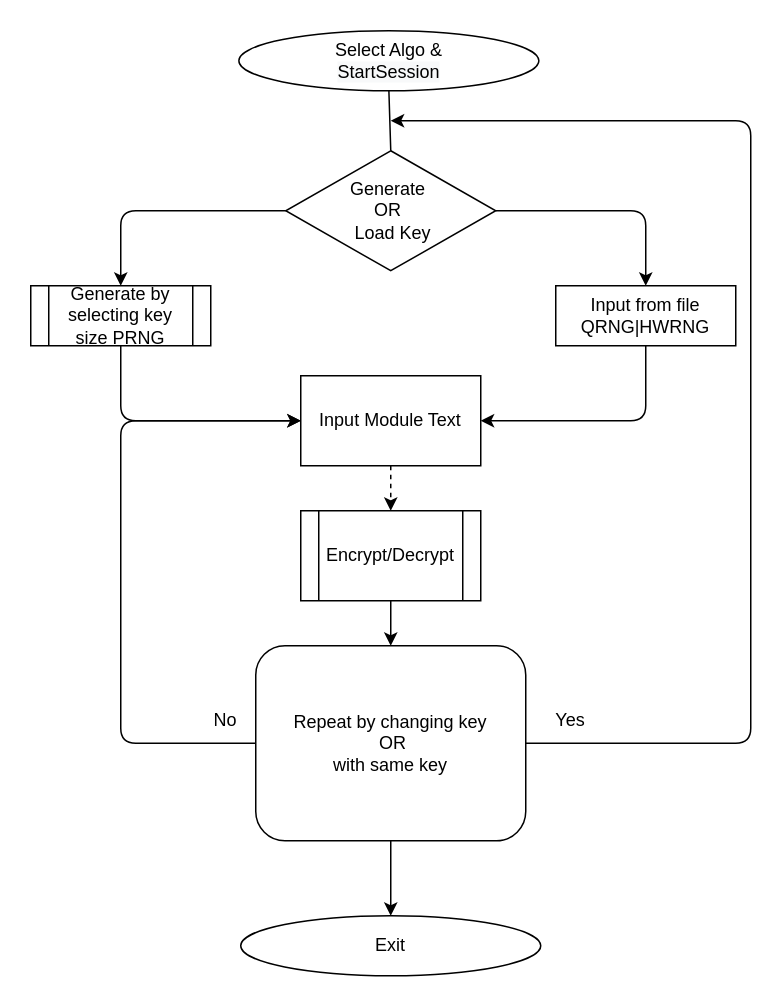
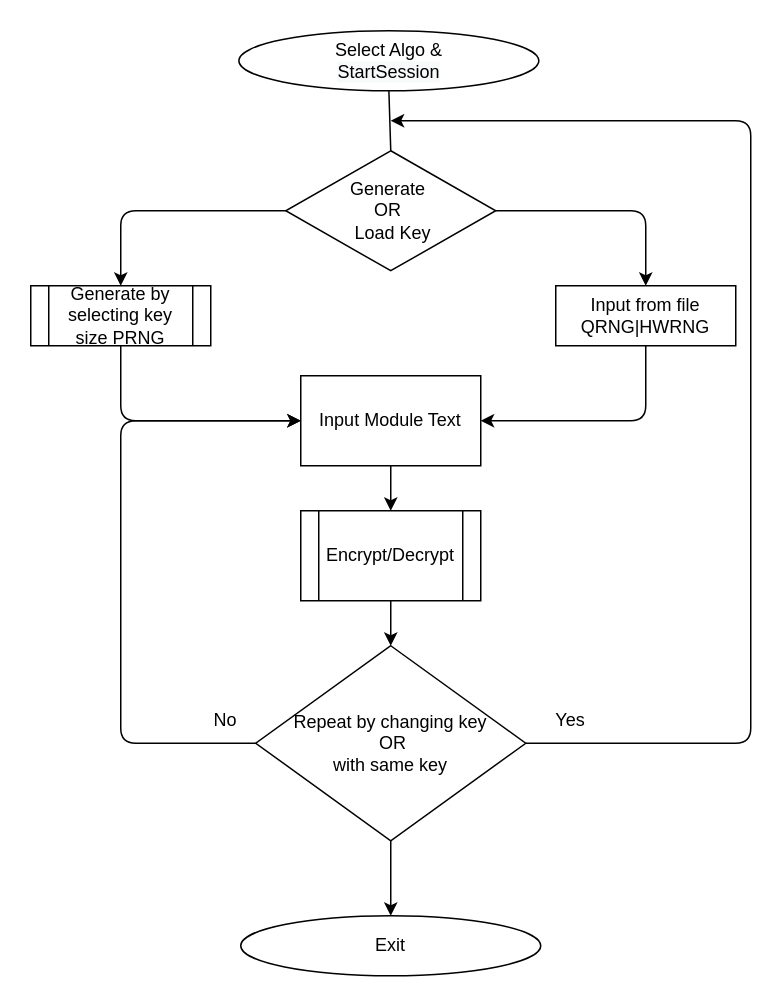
(391, 484) -> (391, 484)
(391, 743) -> (391, 743)
